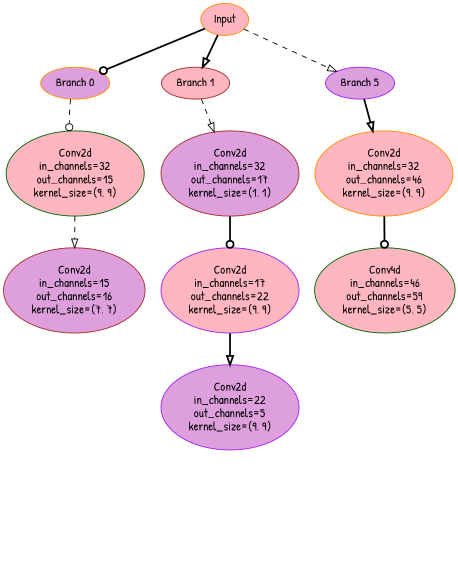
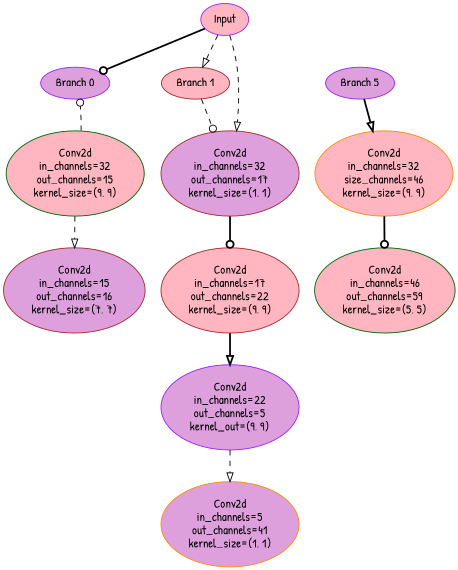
(225, 19) -> (225, 19)
(212, 47) -> (212, 47)
(286, 48) -> (238, 78)
(75, 83) -> (75, 83)
(70, 111) -> (81, 118)
(206, 111) -> (206, 111)
(384, 173) -> (384, 173)
(230, 290) -> (230, 290)
(385, 290) -> (385, 290)
(230, 407) -> (230, 407)
none -> (230, 524)
